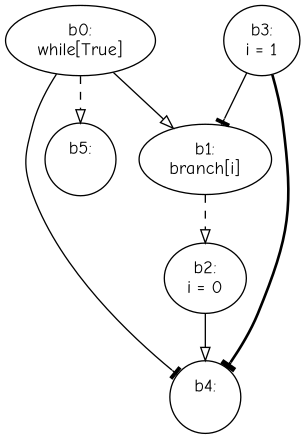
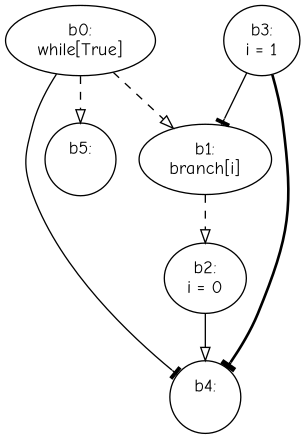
(138, 96) -> (138, 96)
